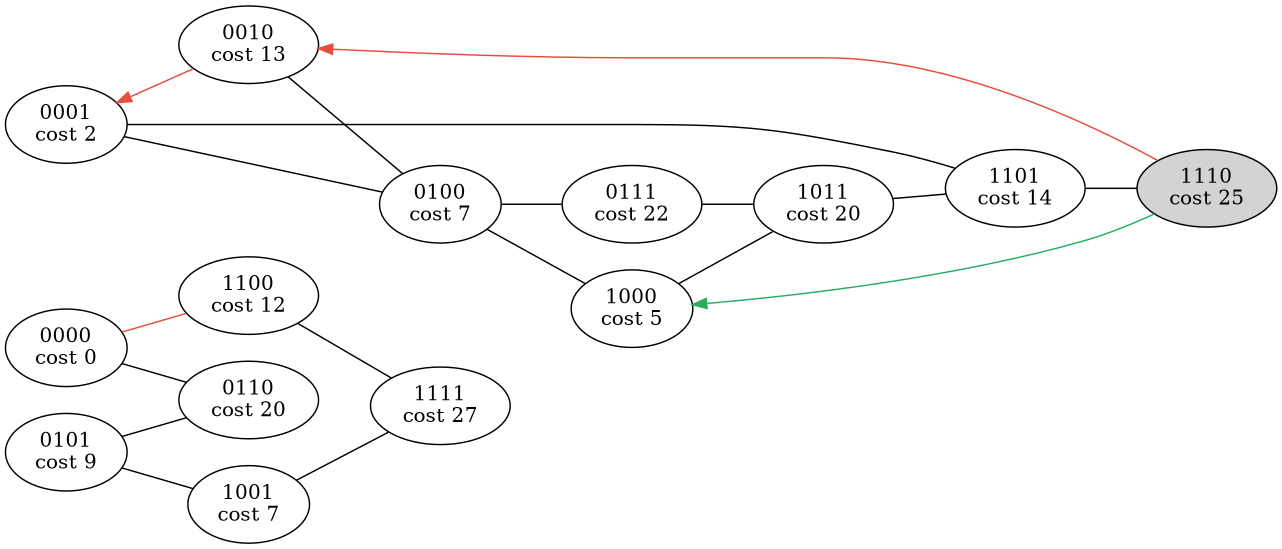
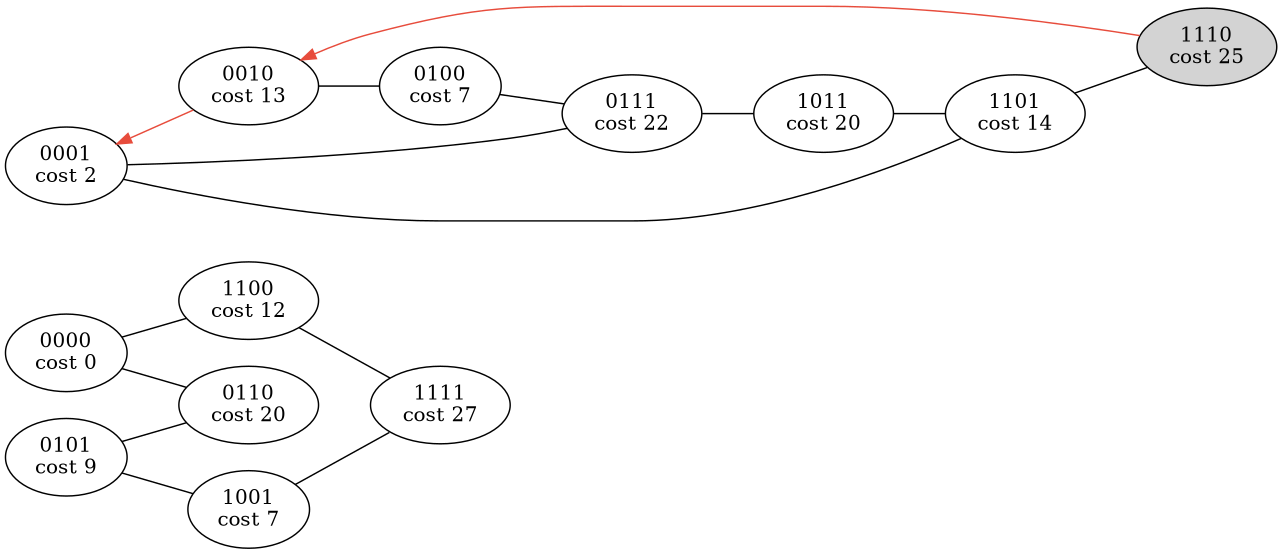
(253, 164) -> (348, 154)
(632, 309) -> none
(154, 323) -> (154, 328)
